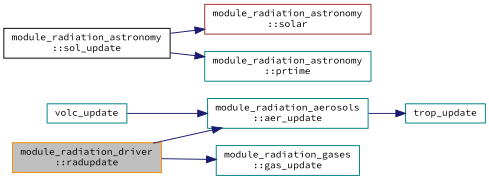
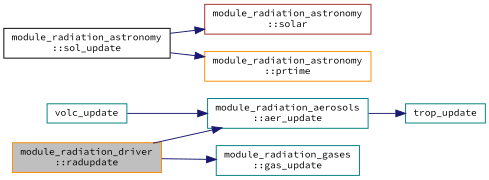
(288, 66) -> (288, 66)
